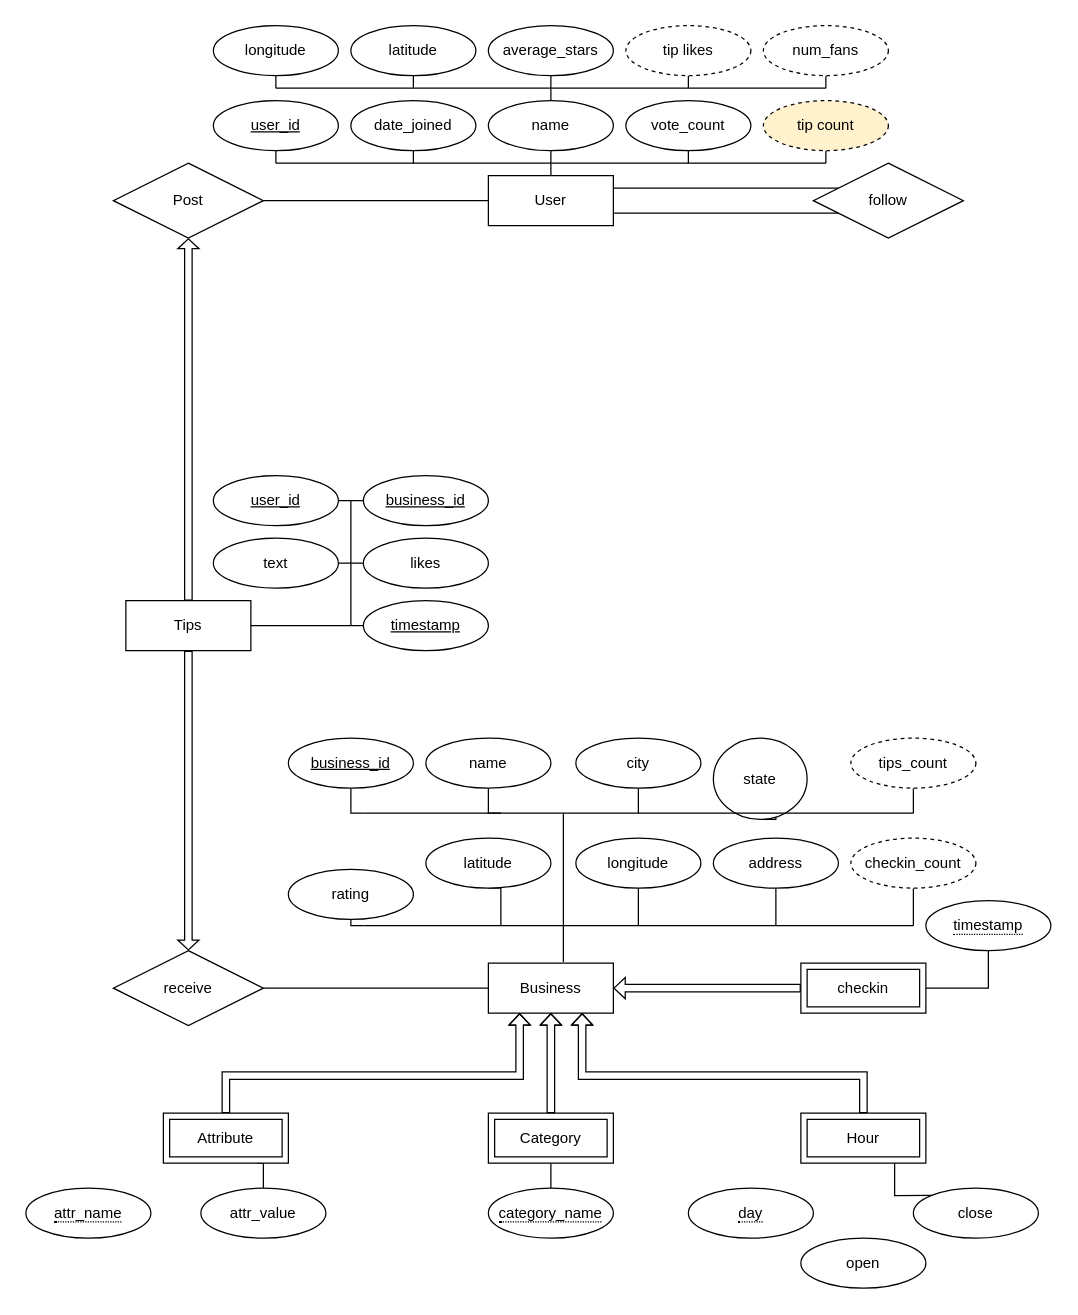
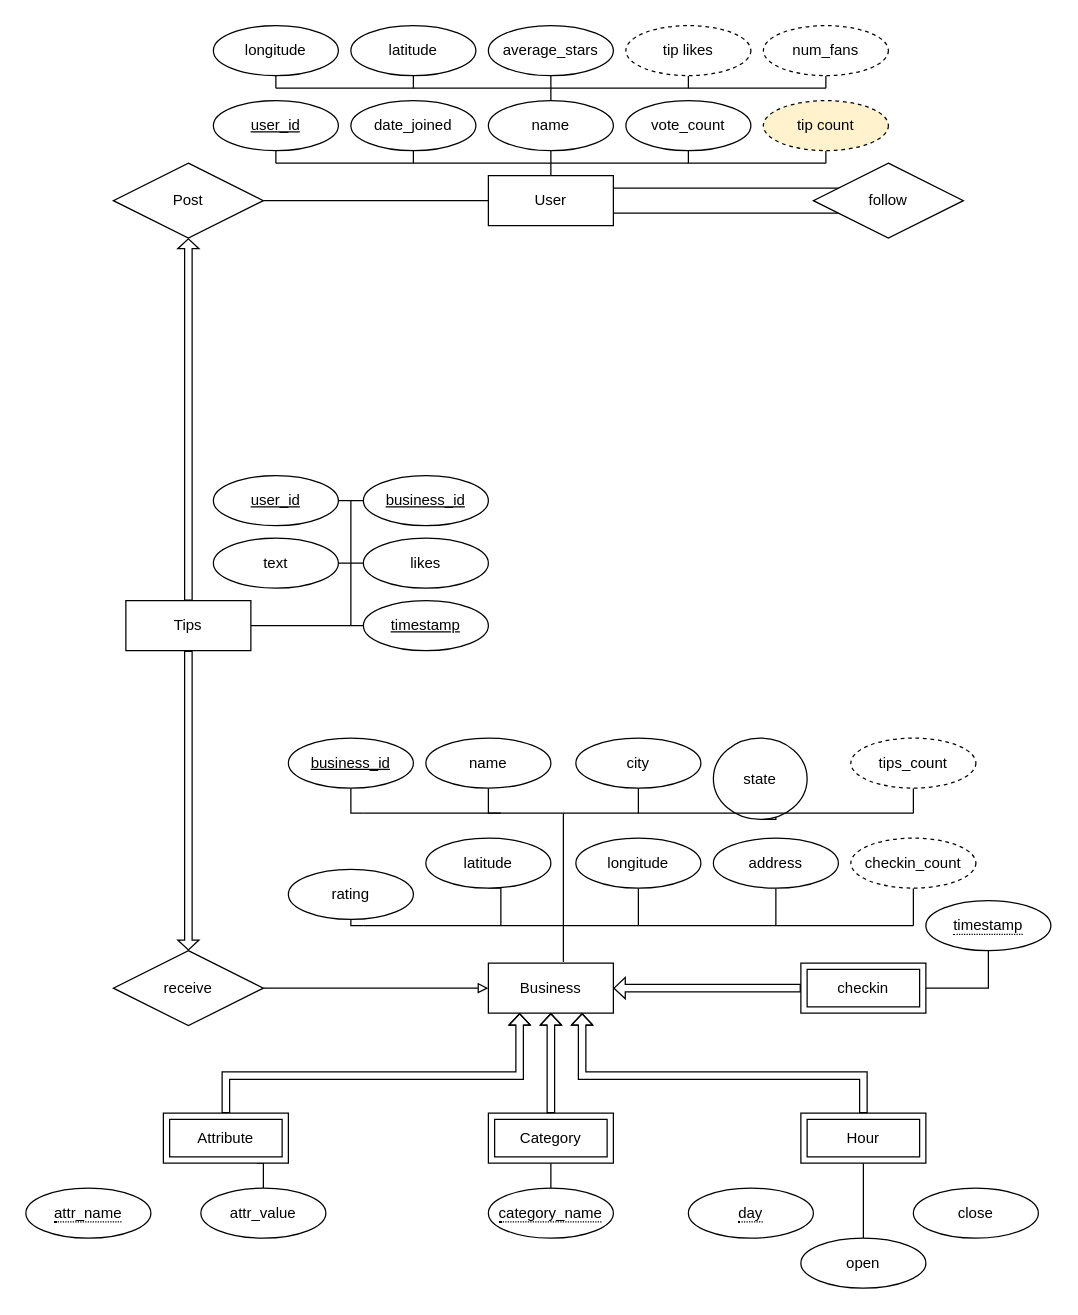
(481, 988) -> (477, 988)
(897, 1195) -> none
none -> (863, 1200)
